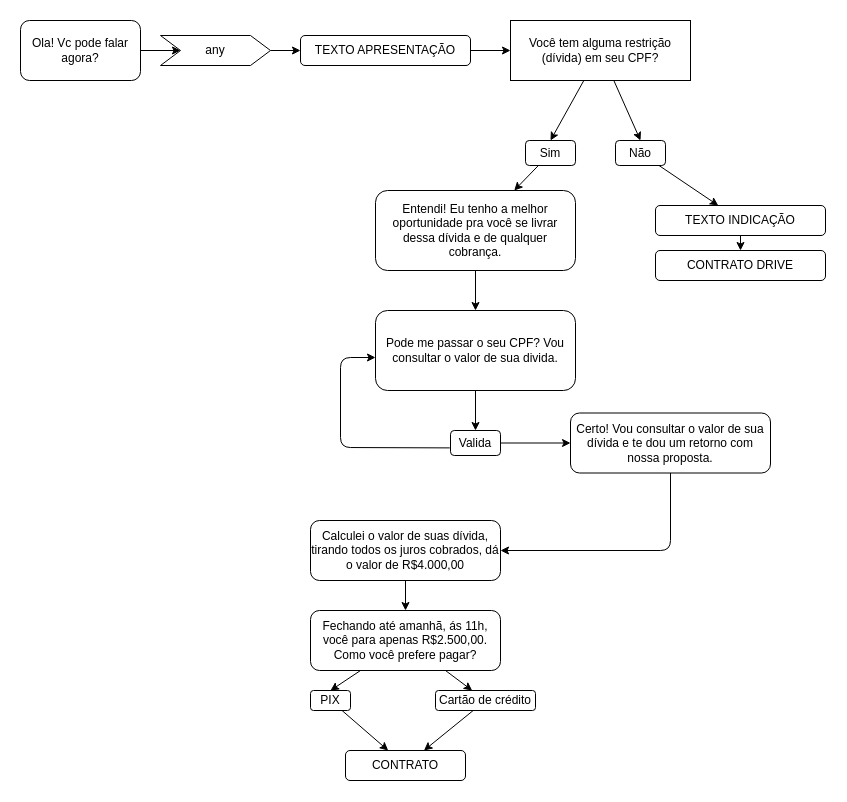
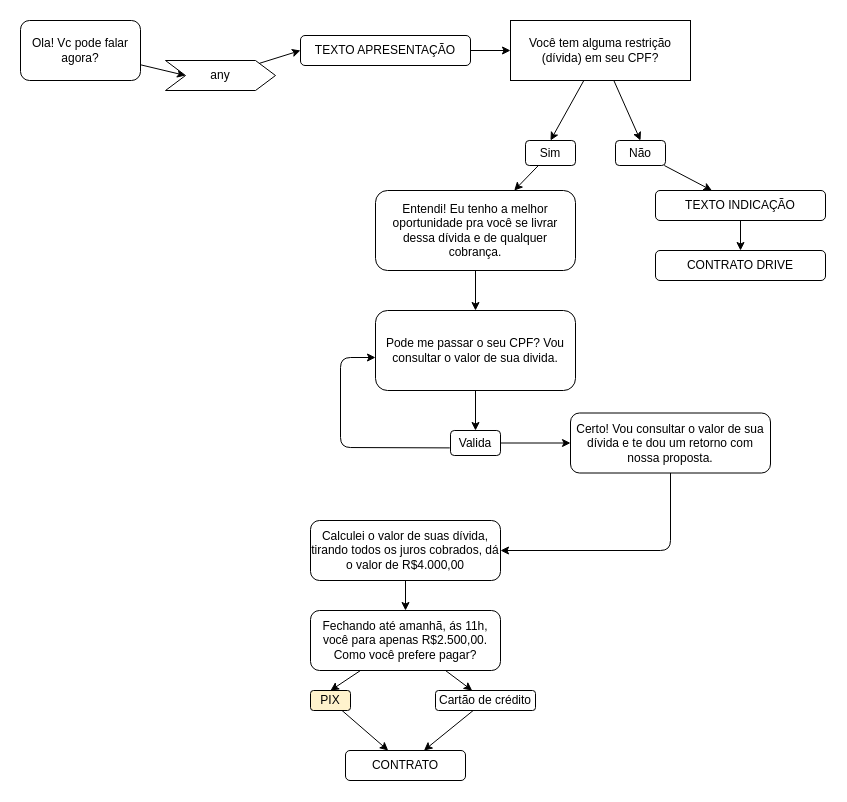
(216, 51) -> (221, 76)
(741, 221) -> (741, 206)
(331, 701) -> (331, 701)
